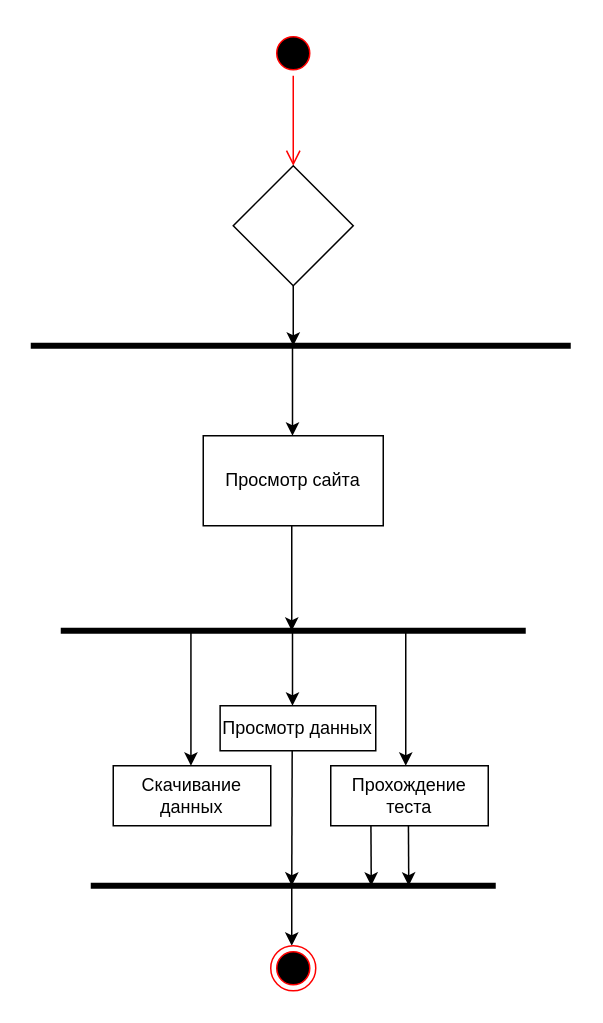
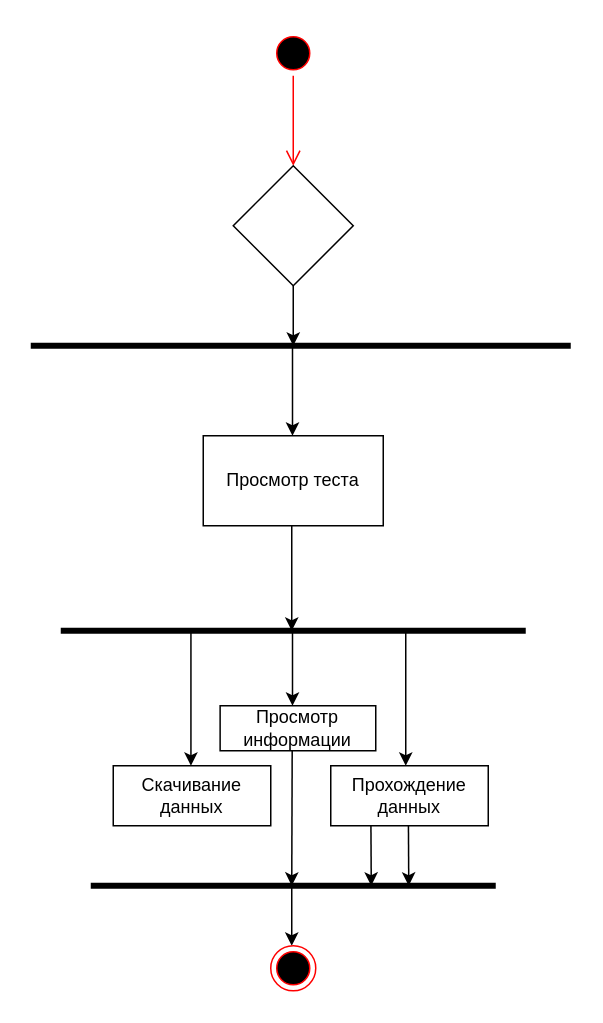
(293, 481) -> (293, 481)
(298, 728) -> (298, 728)
(410, 796) -> (410, 796)
